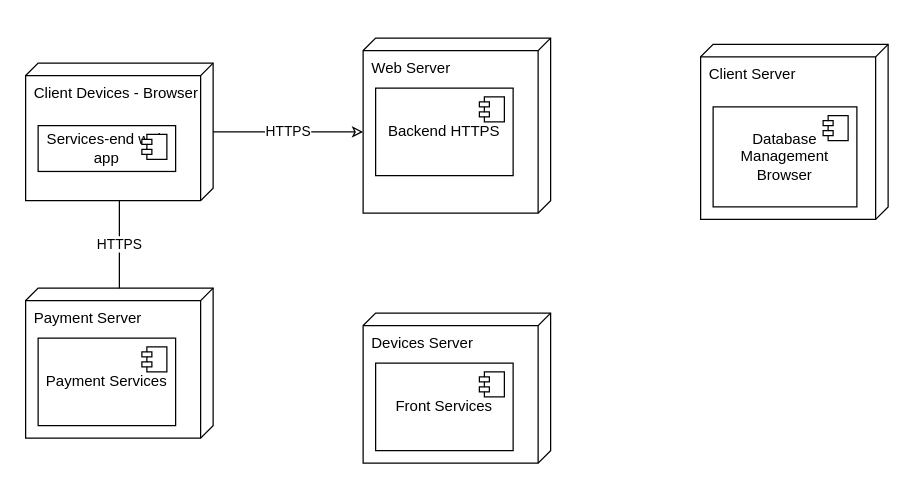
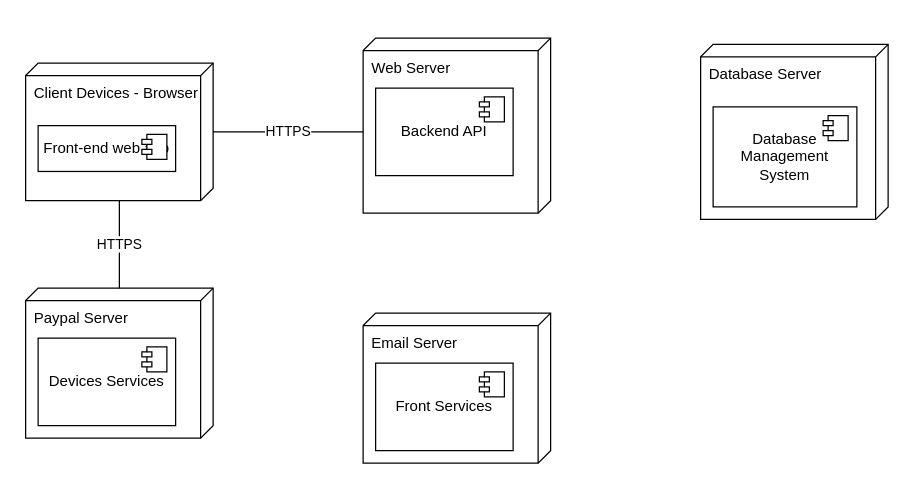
(758, 75) -> (770, 75)
(353, 132) -> (356, 132)
(444, 132) -> (444, 132)
(107, 148) -> (107, 148)
(785, 157) -> (785, 157)
(91, 318) -> (85, 318)
(427, 343) -> (416, 343)
(107, 382) -> (107, 382)
